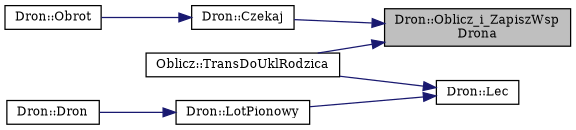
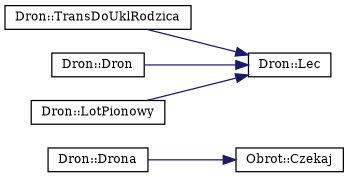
(53, 17) -> (98, 160)
(243, 17) -> (290, 160)
(478, 27) -> none
(243, 65) -> (98, 17)
(131, 112) -> (190, 65)
